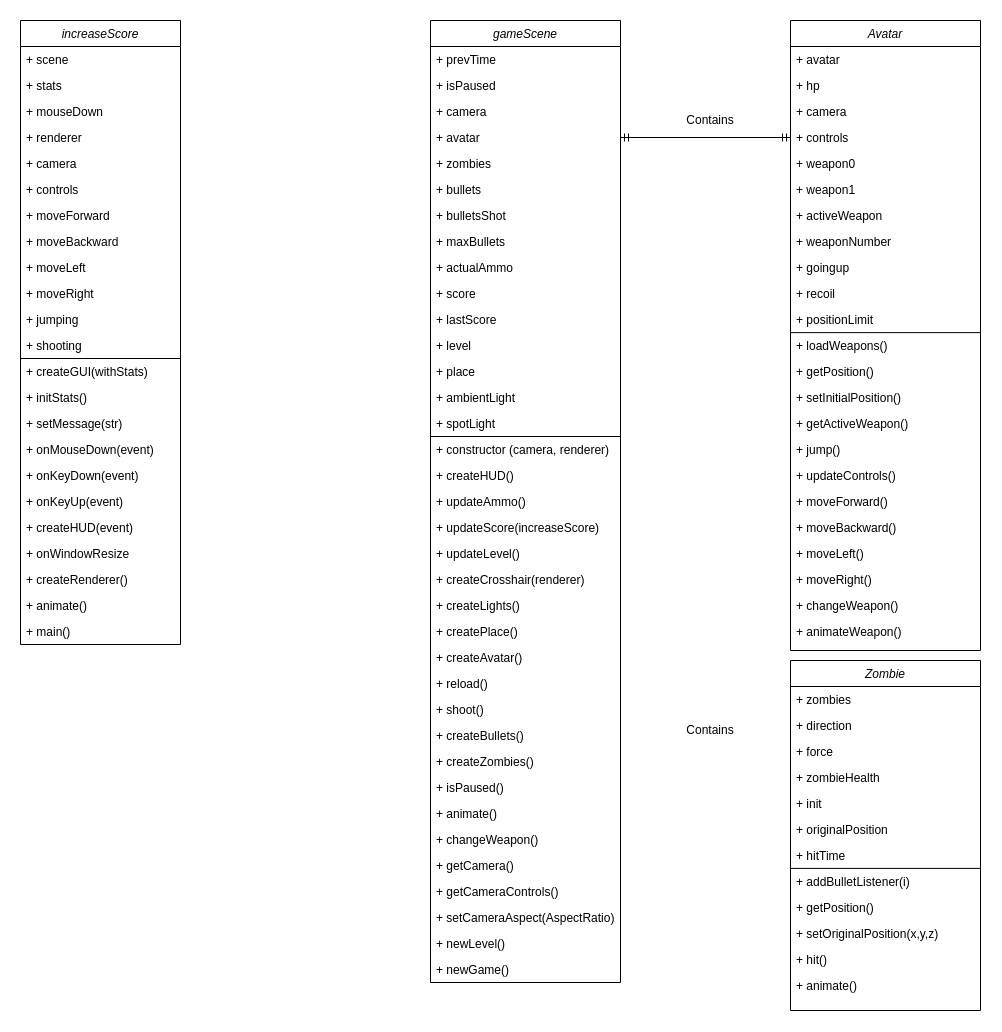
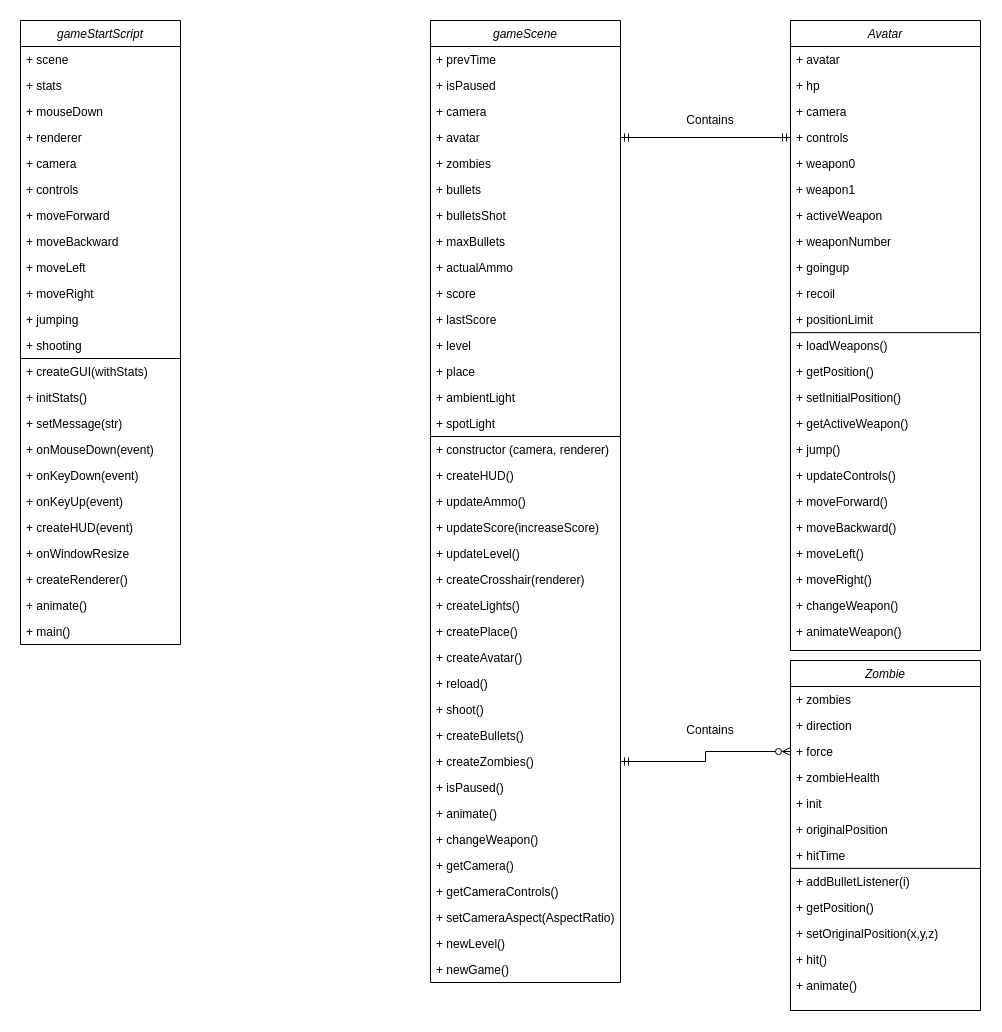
(100, 34) -> (100, 34)
none -> (706, 757)
